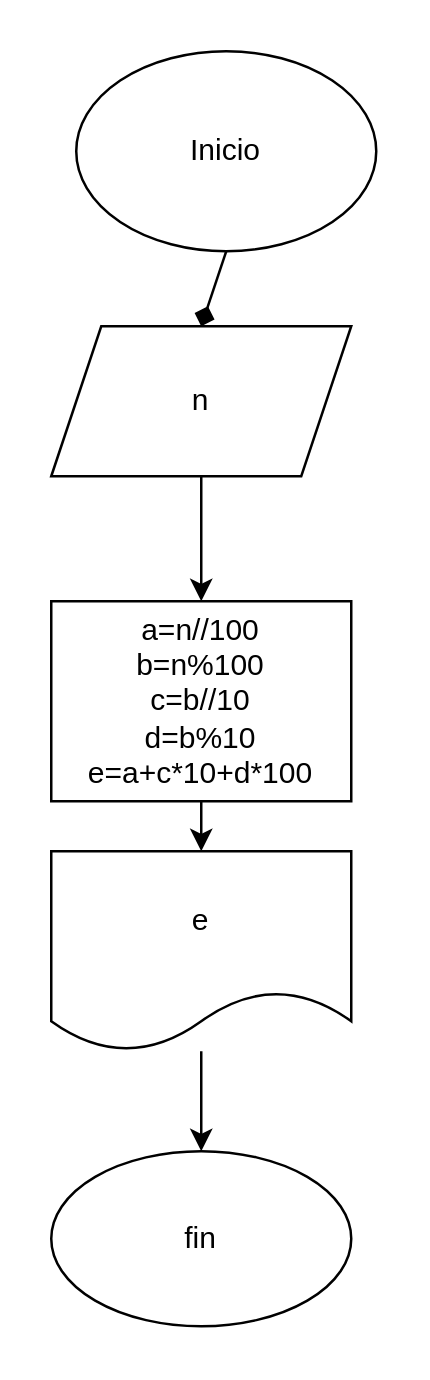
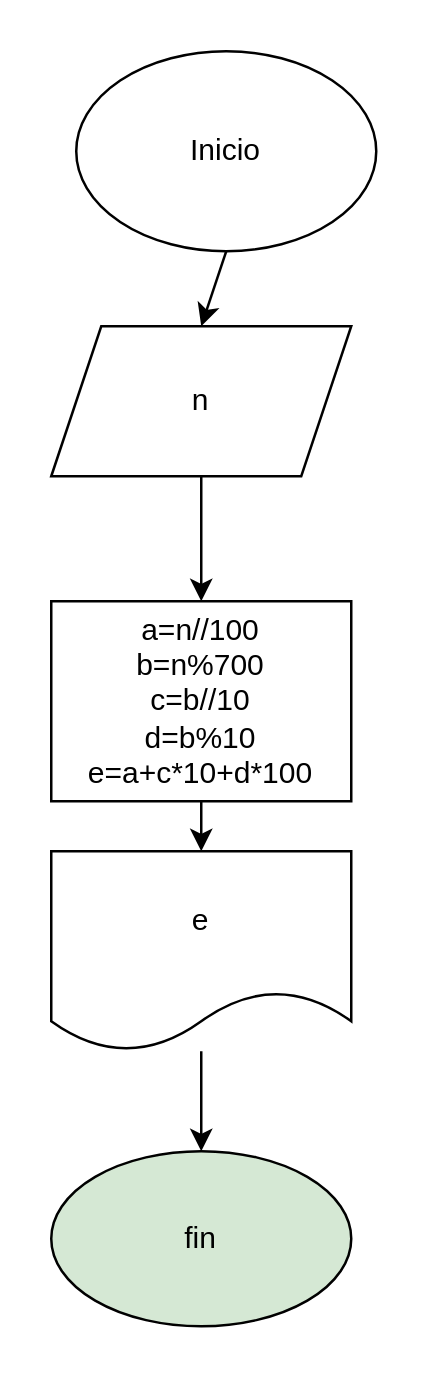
(208, 307) -> (207, 308)
(201, 701) -> (201, 701)
(201, 1239) -> (201, 1239)
